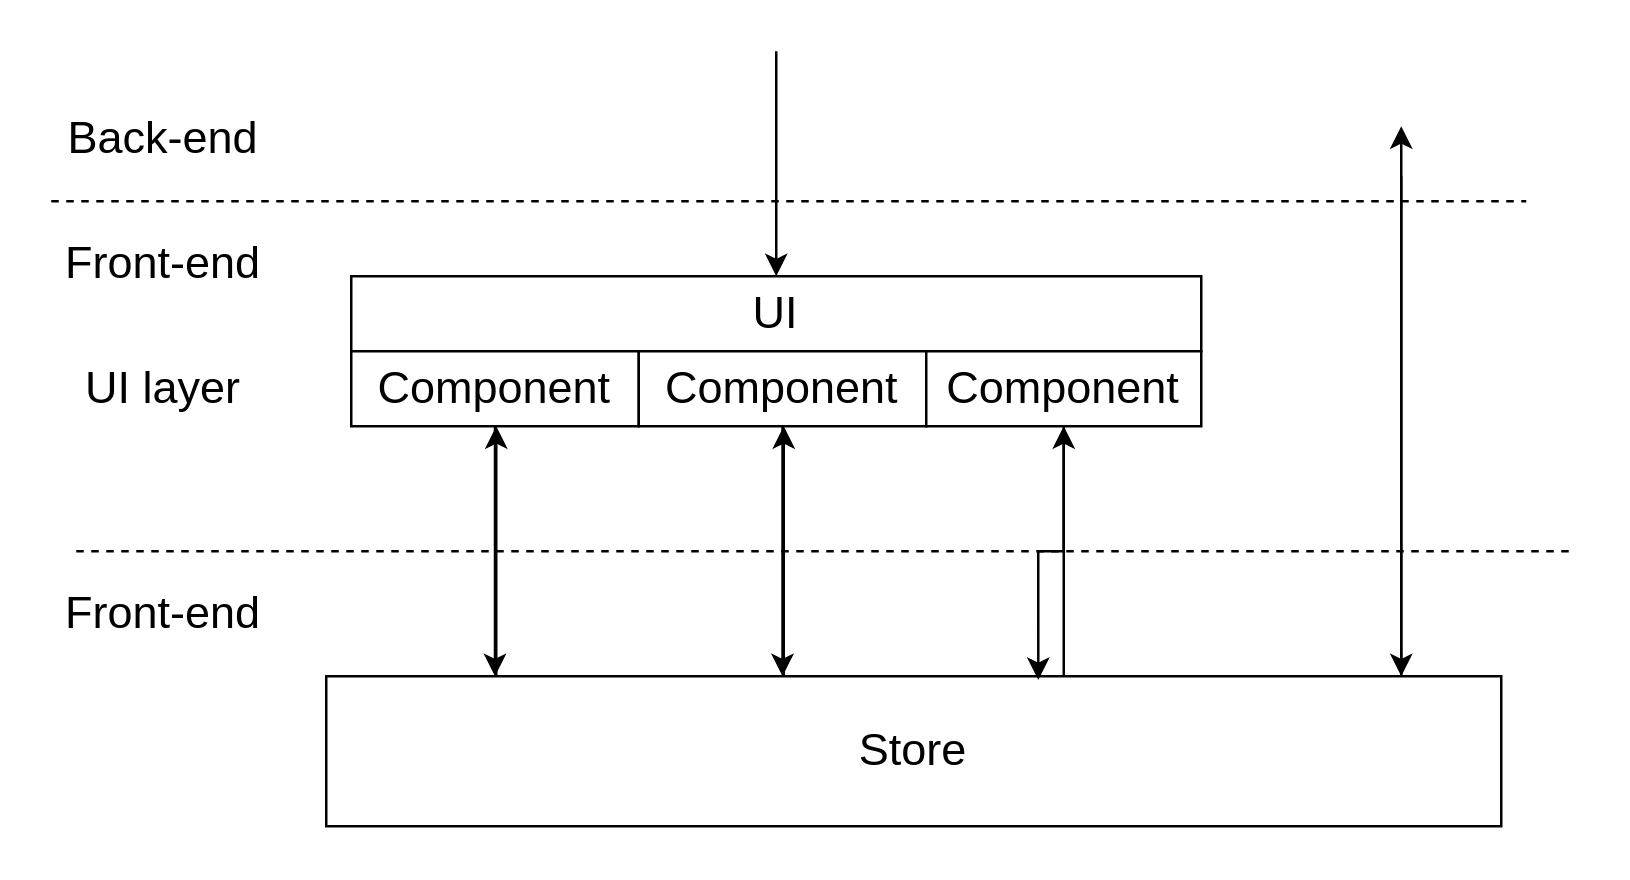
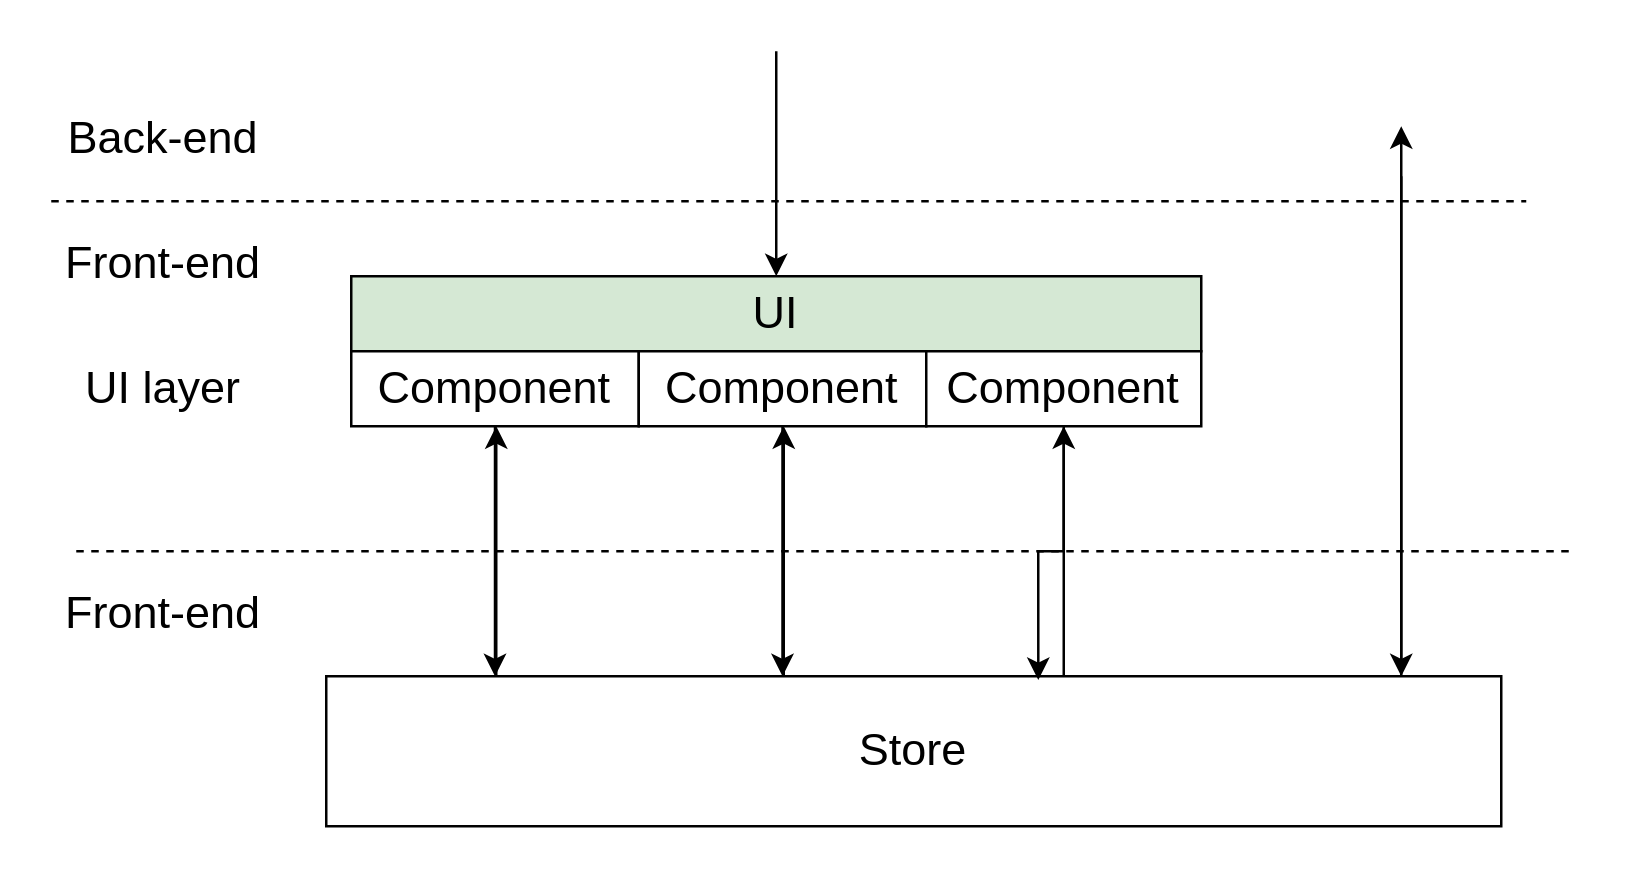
(776, 314) -> (776, 314)
